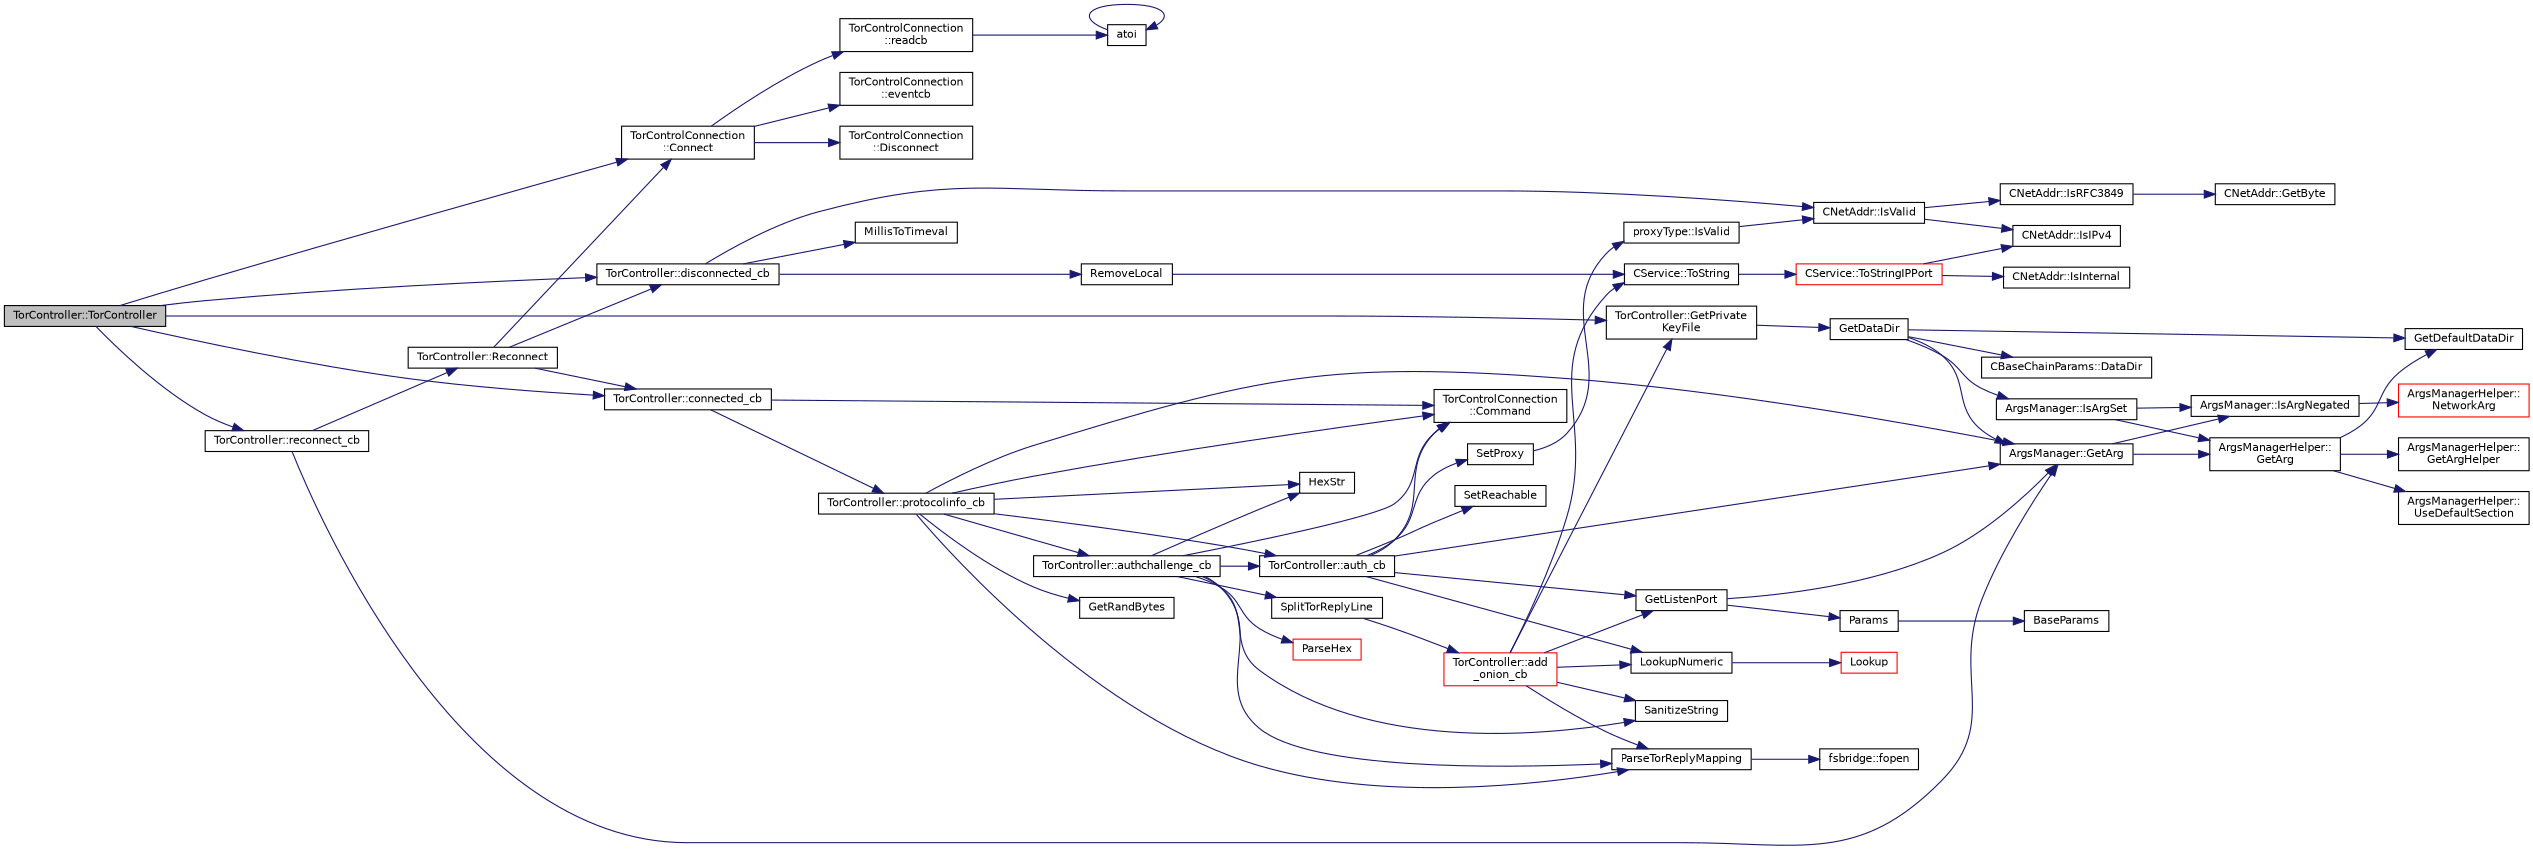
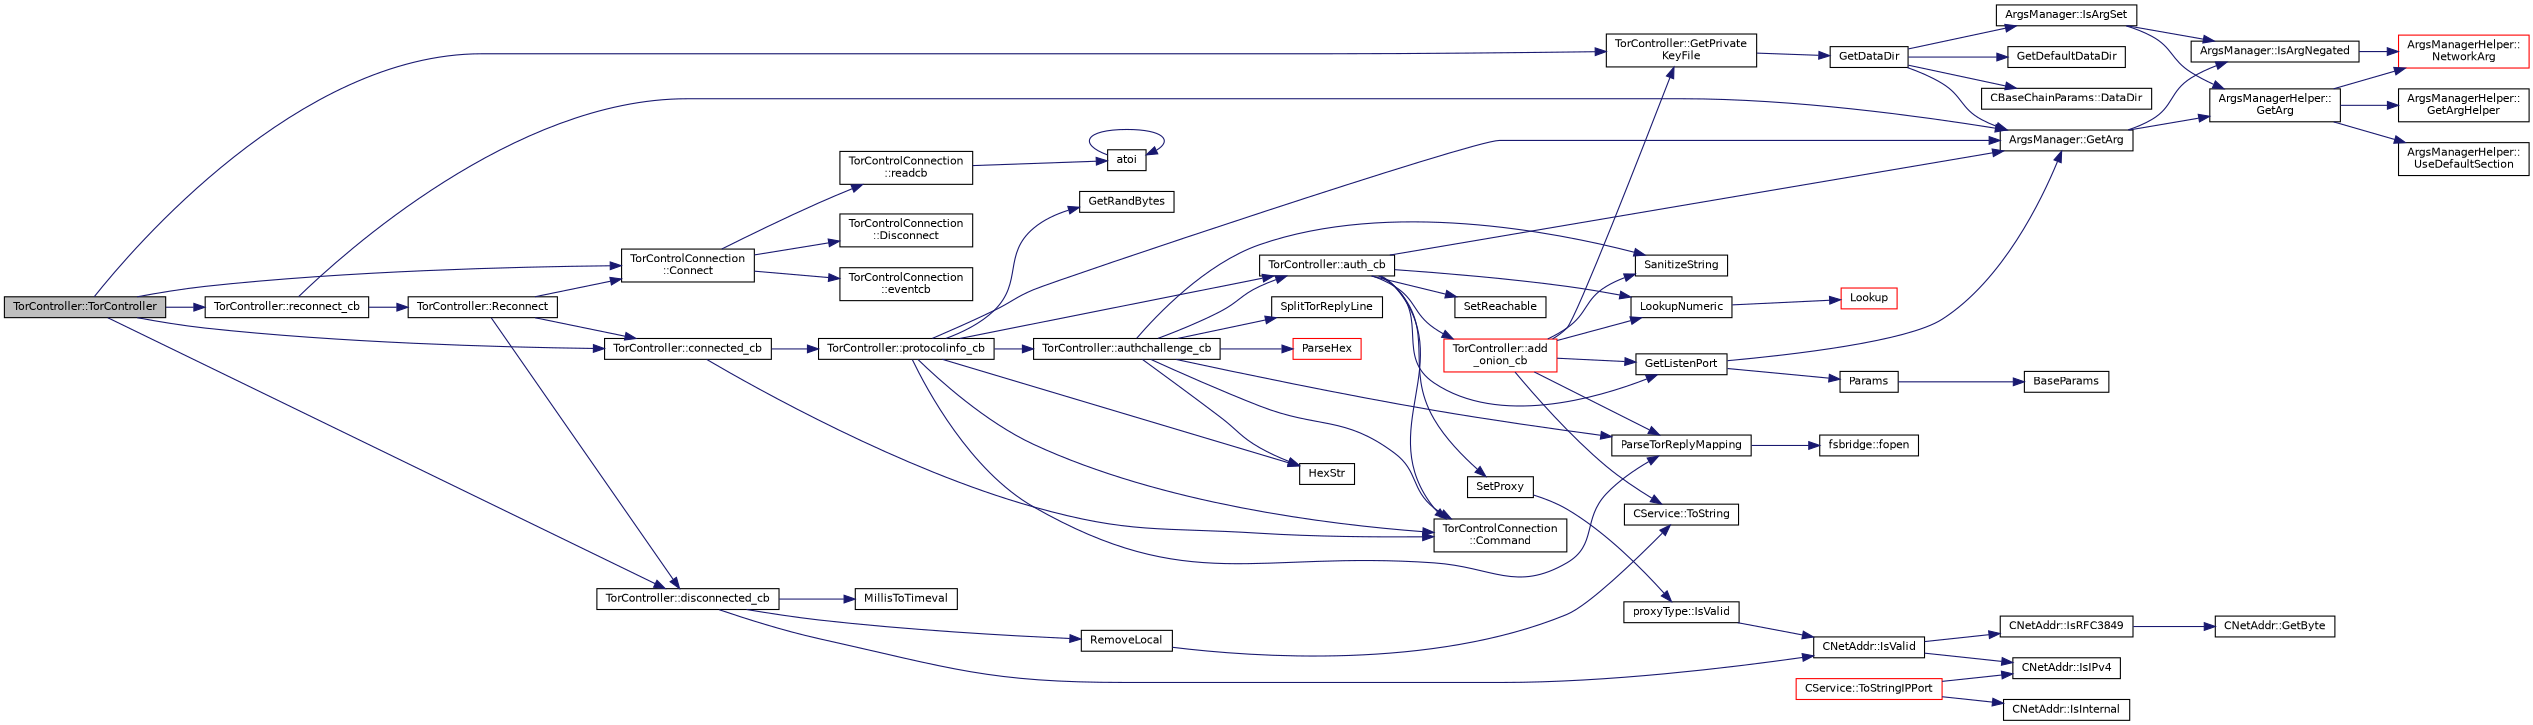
(1762, 274) -> none
(2382, 395) -> (2364, 80)
(1406, 633) -> (1421, 317)
